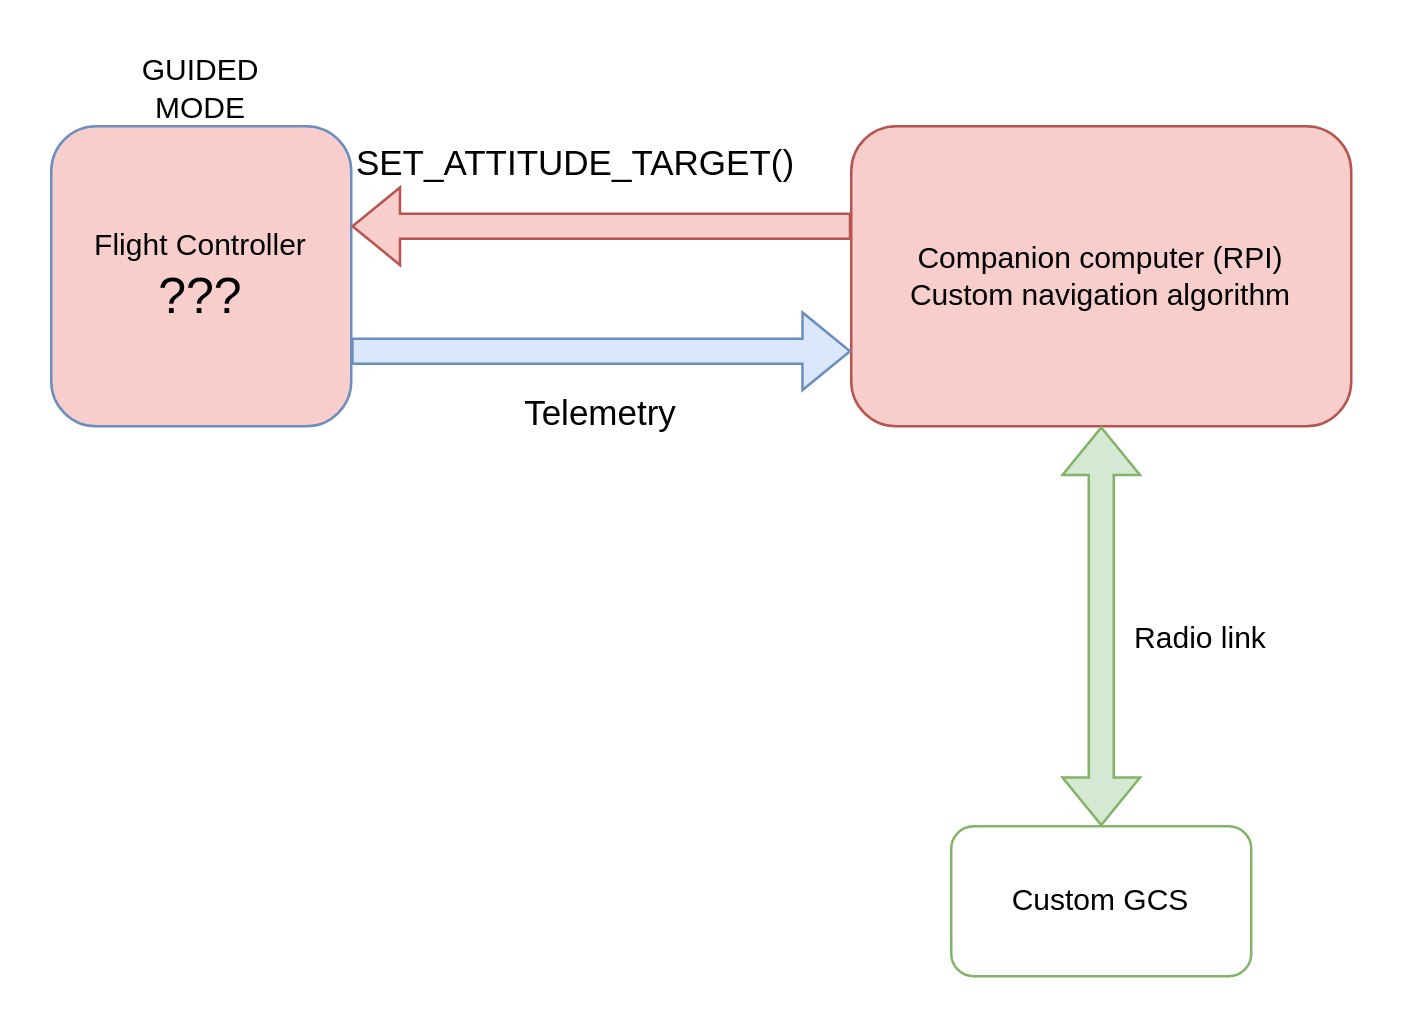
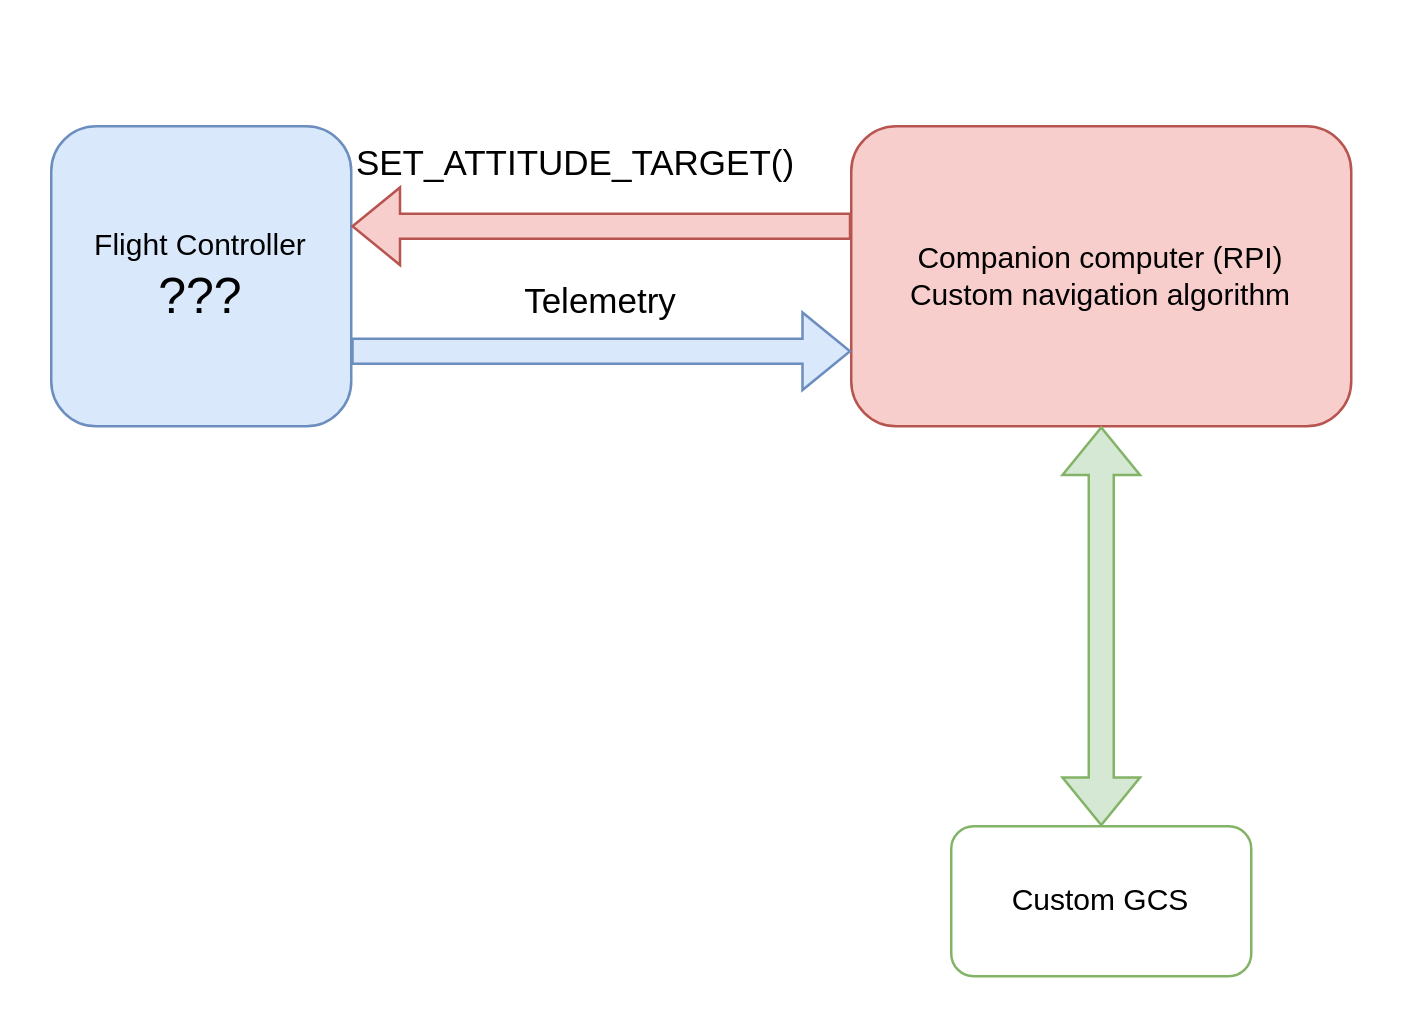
(201, 89) -> none
(201, 276) -> (201, 276)
(601, 414) -> (601, 301)
(1201, 639) -> none
